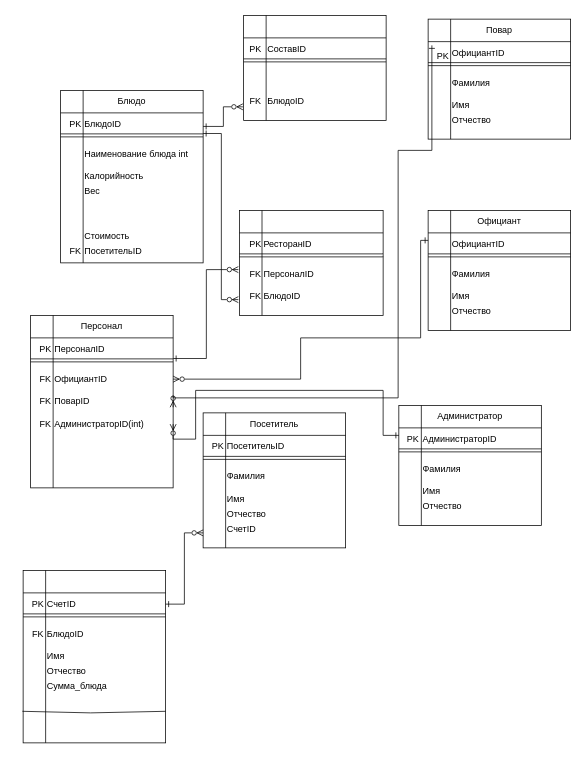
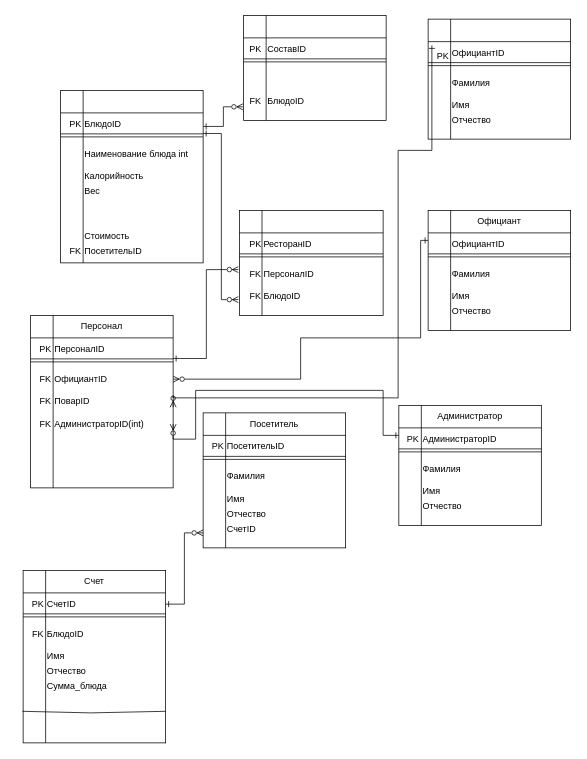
(499, 30) -> none
(132, 102) -> none
none -> (94, 582)
